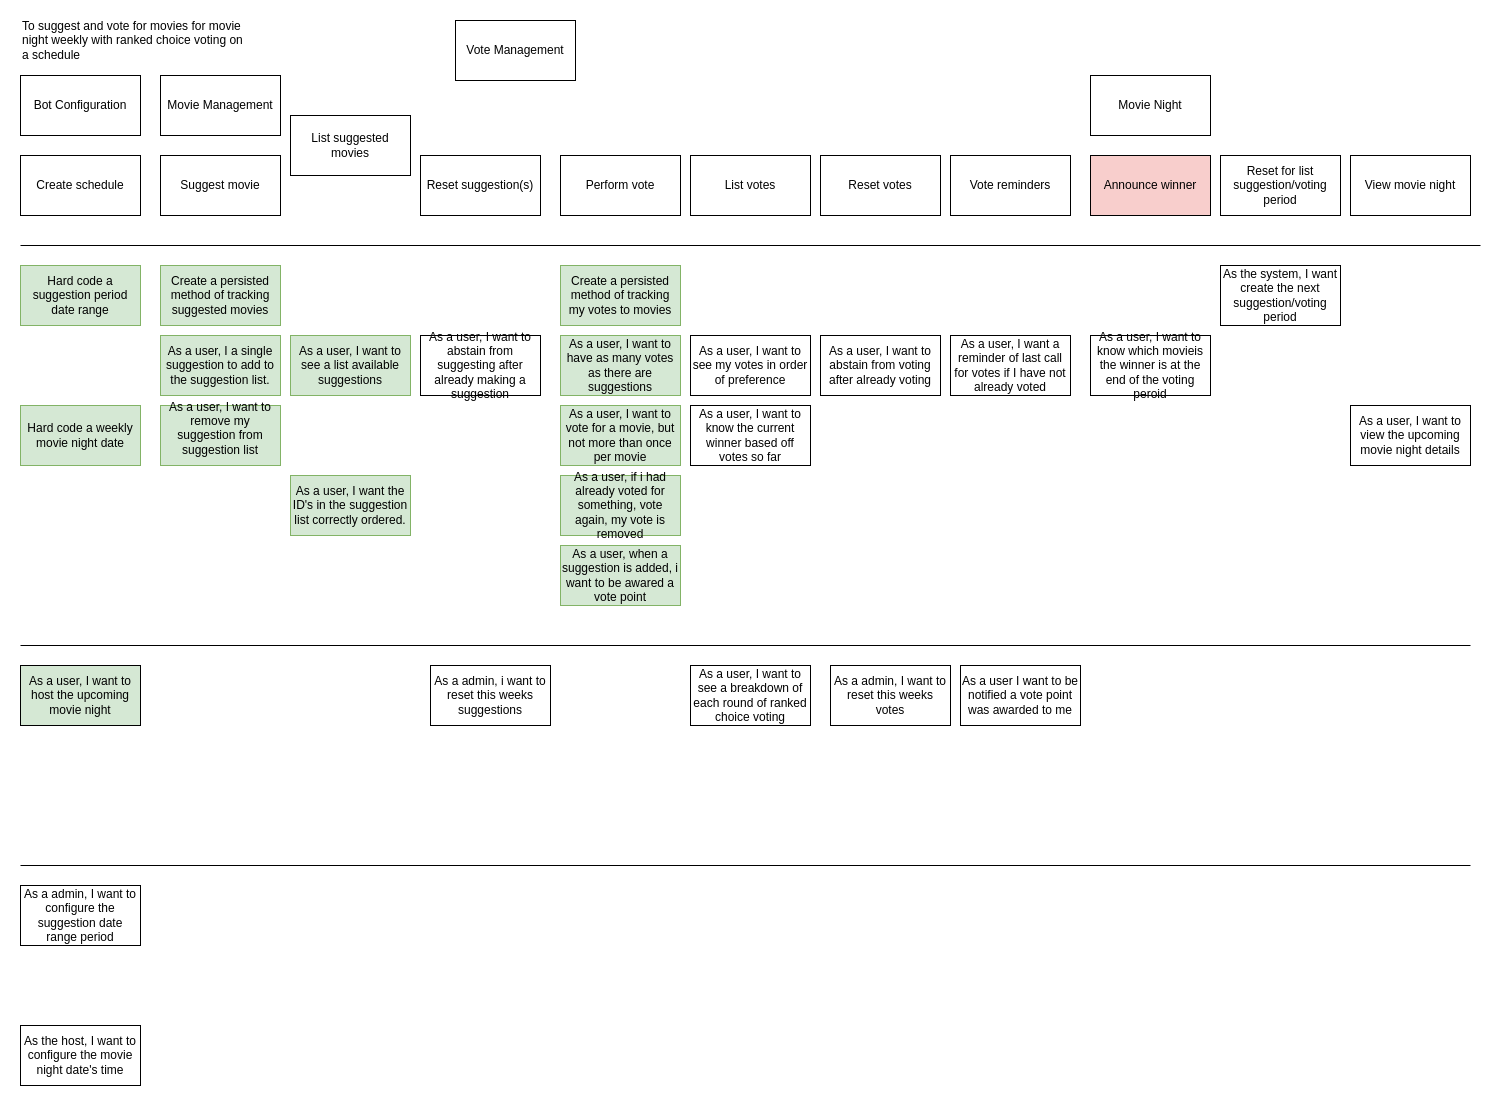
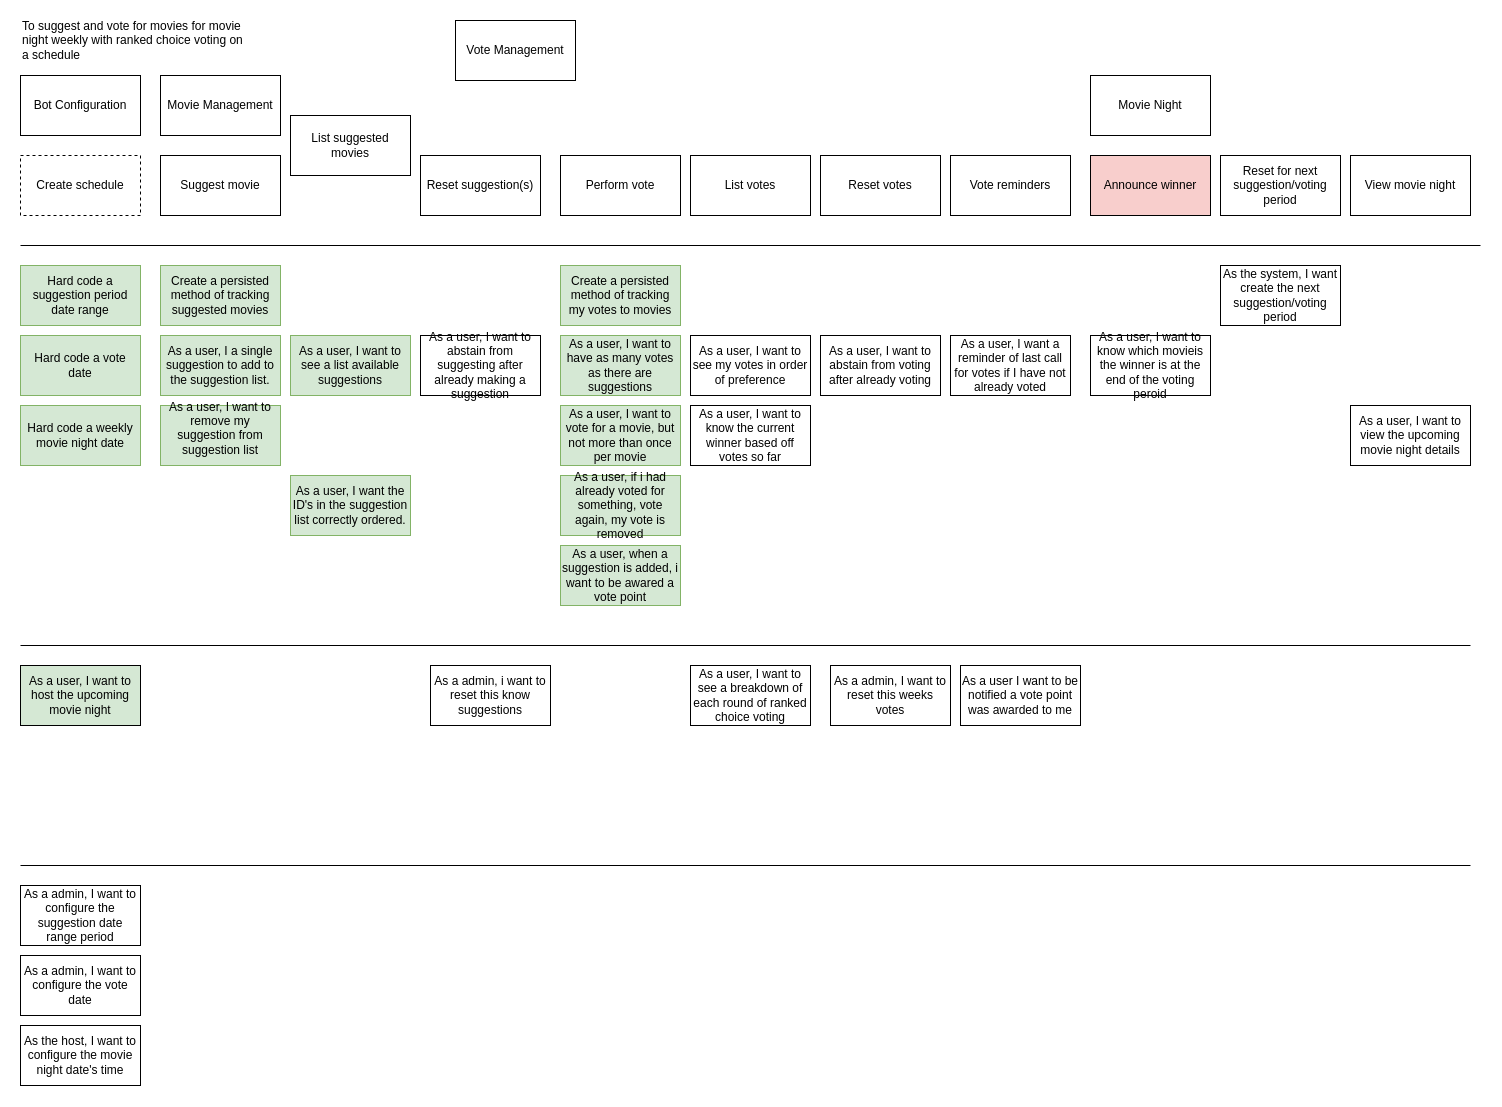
(81, 186) -> (81, 186)
(1281, 186) -> (1281, 186)
none -> (81, 366)
(491, 696) -> (491, 696)
none -> (81, 986)
